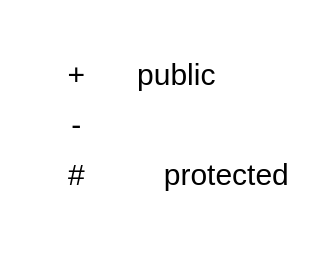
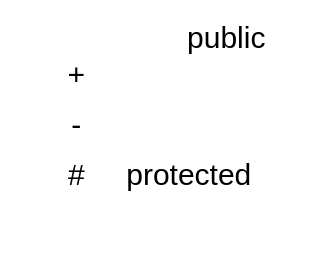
(176, 76) -> (226, 39)
(226, 176) -> (189, 176)
